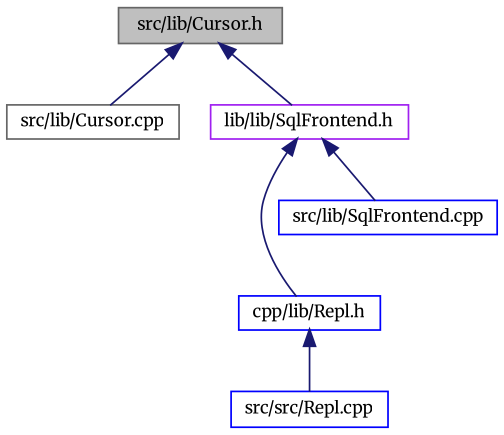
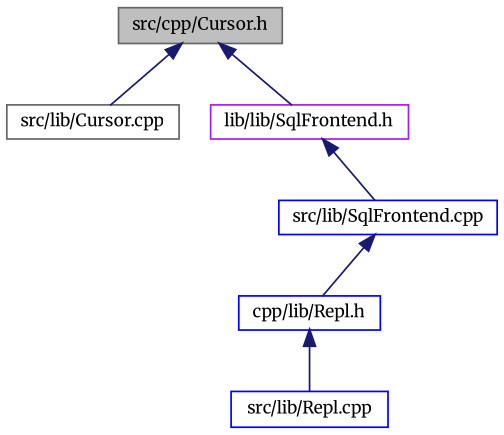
(200, 26) -> (200, 26)
(262, 226) -> (343, 272)
(310, 409) -> (310, 409)
